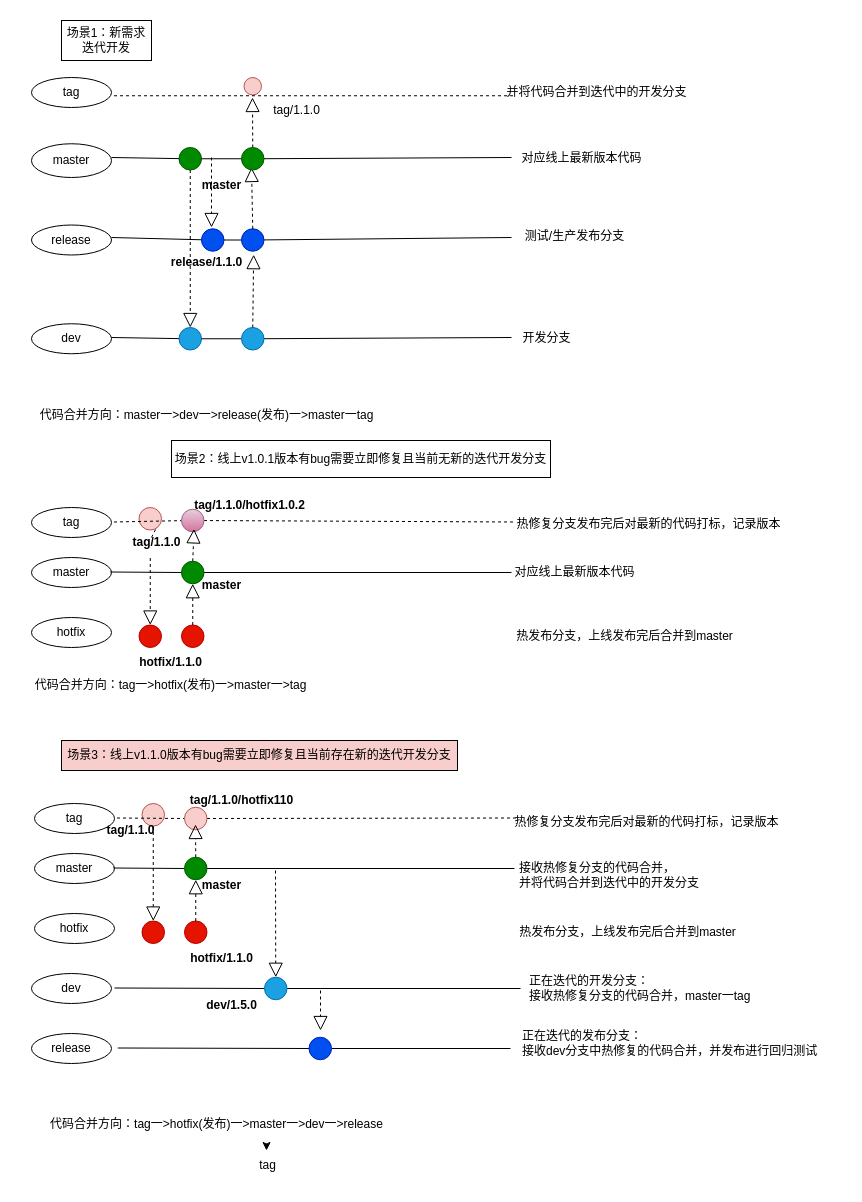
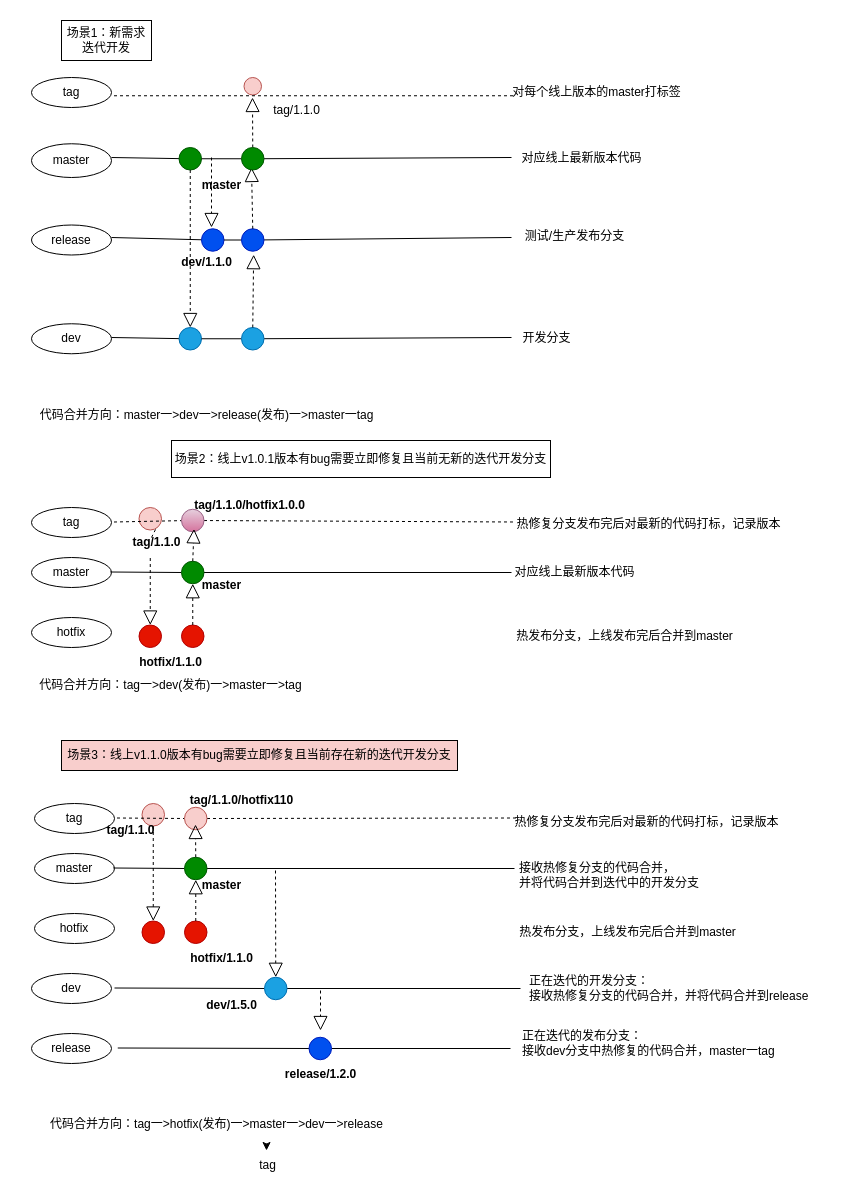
(597, 93) -> (597, 93)
(207, 263) -> (207, 263)
(250, 506) -> (250, 506)
(171, 686) -> (171, 686)
(644, 989) -> (671, 989)
(671, 1044) -> (653, 1044)
none -> (320, 1075)
